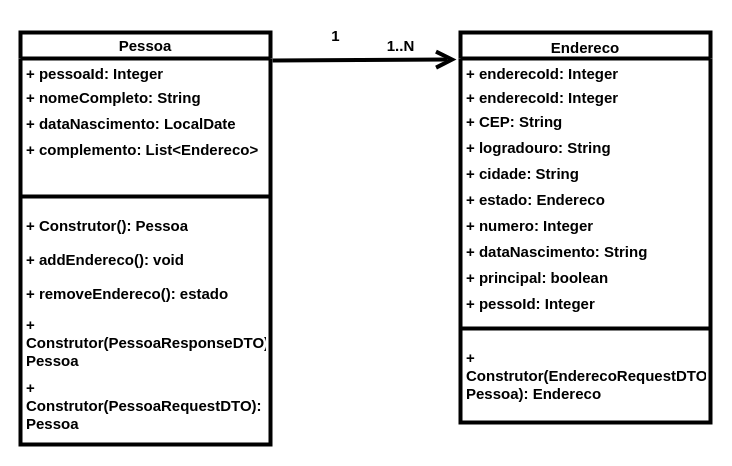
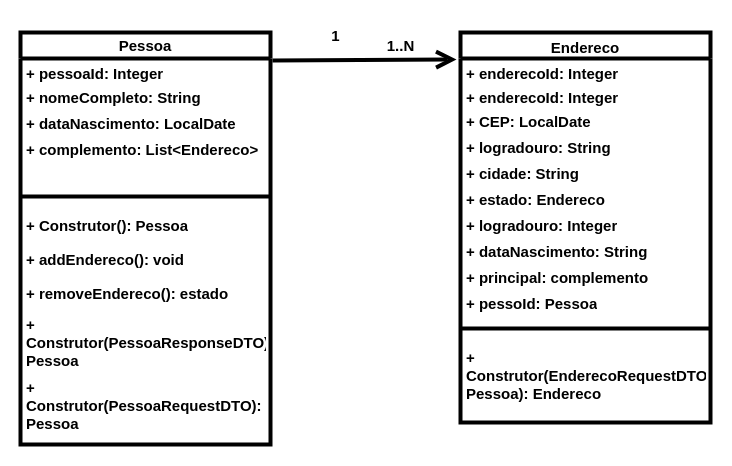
(513, 123) -> (526, 123)
(532, 227) -> (547, 227)
(537, 279) -> (554, 279)
(536, 305) -> (532, 305)
